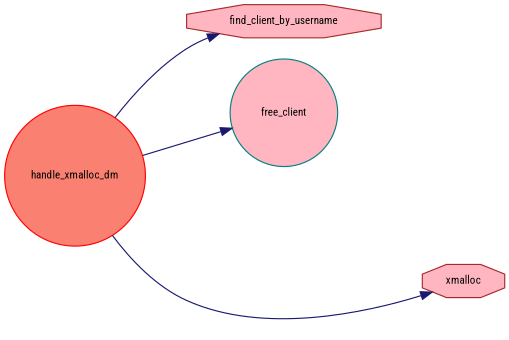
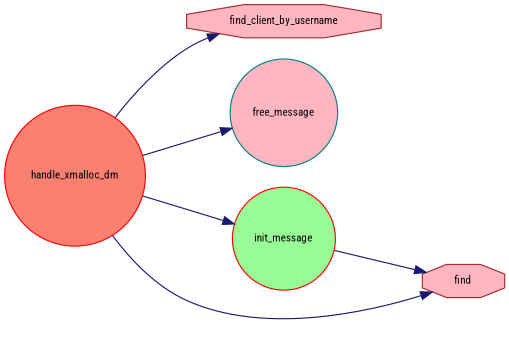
(284, 113) -> (284, 113)
none -> (284, 239)
(464, 281) -> (464, 281)
